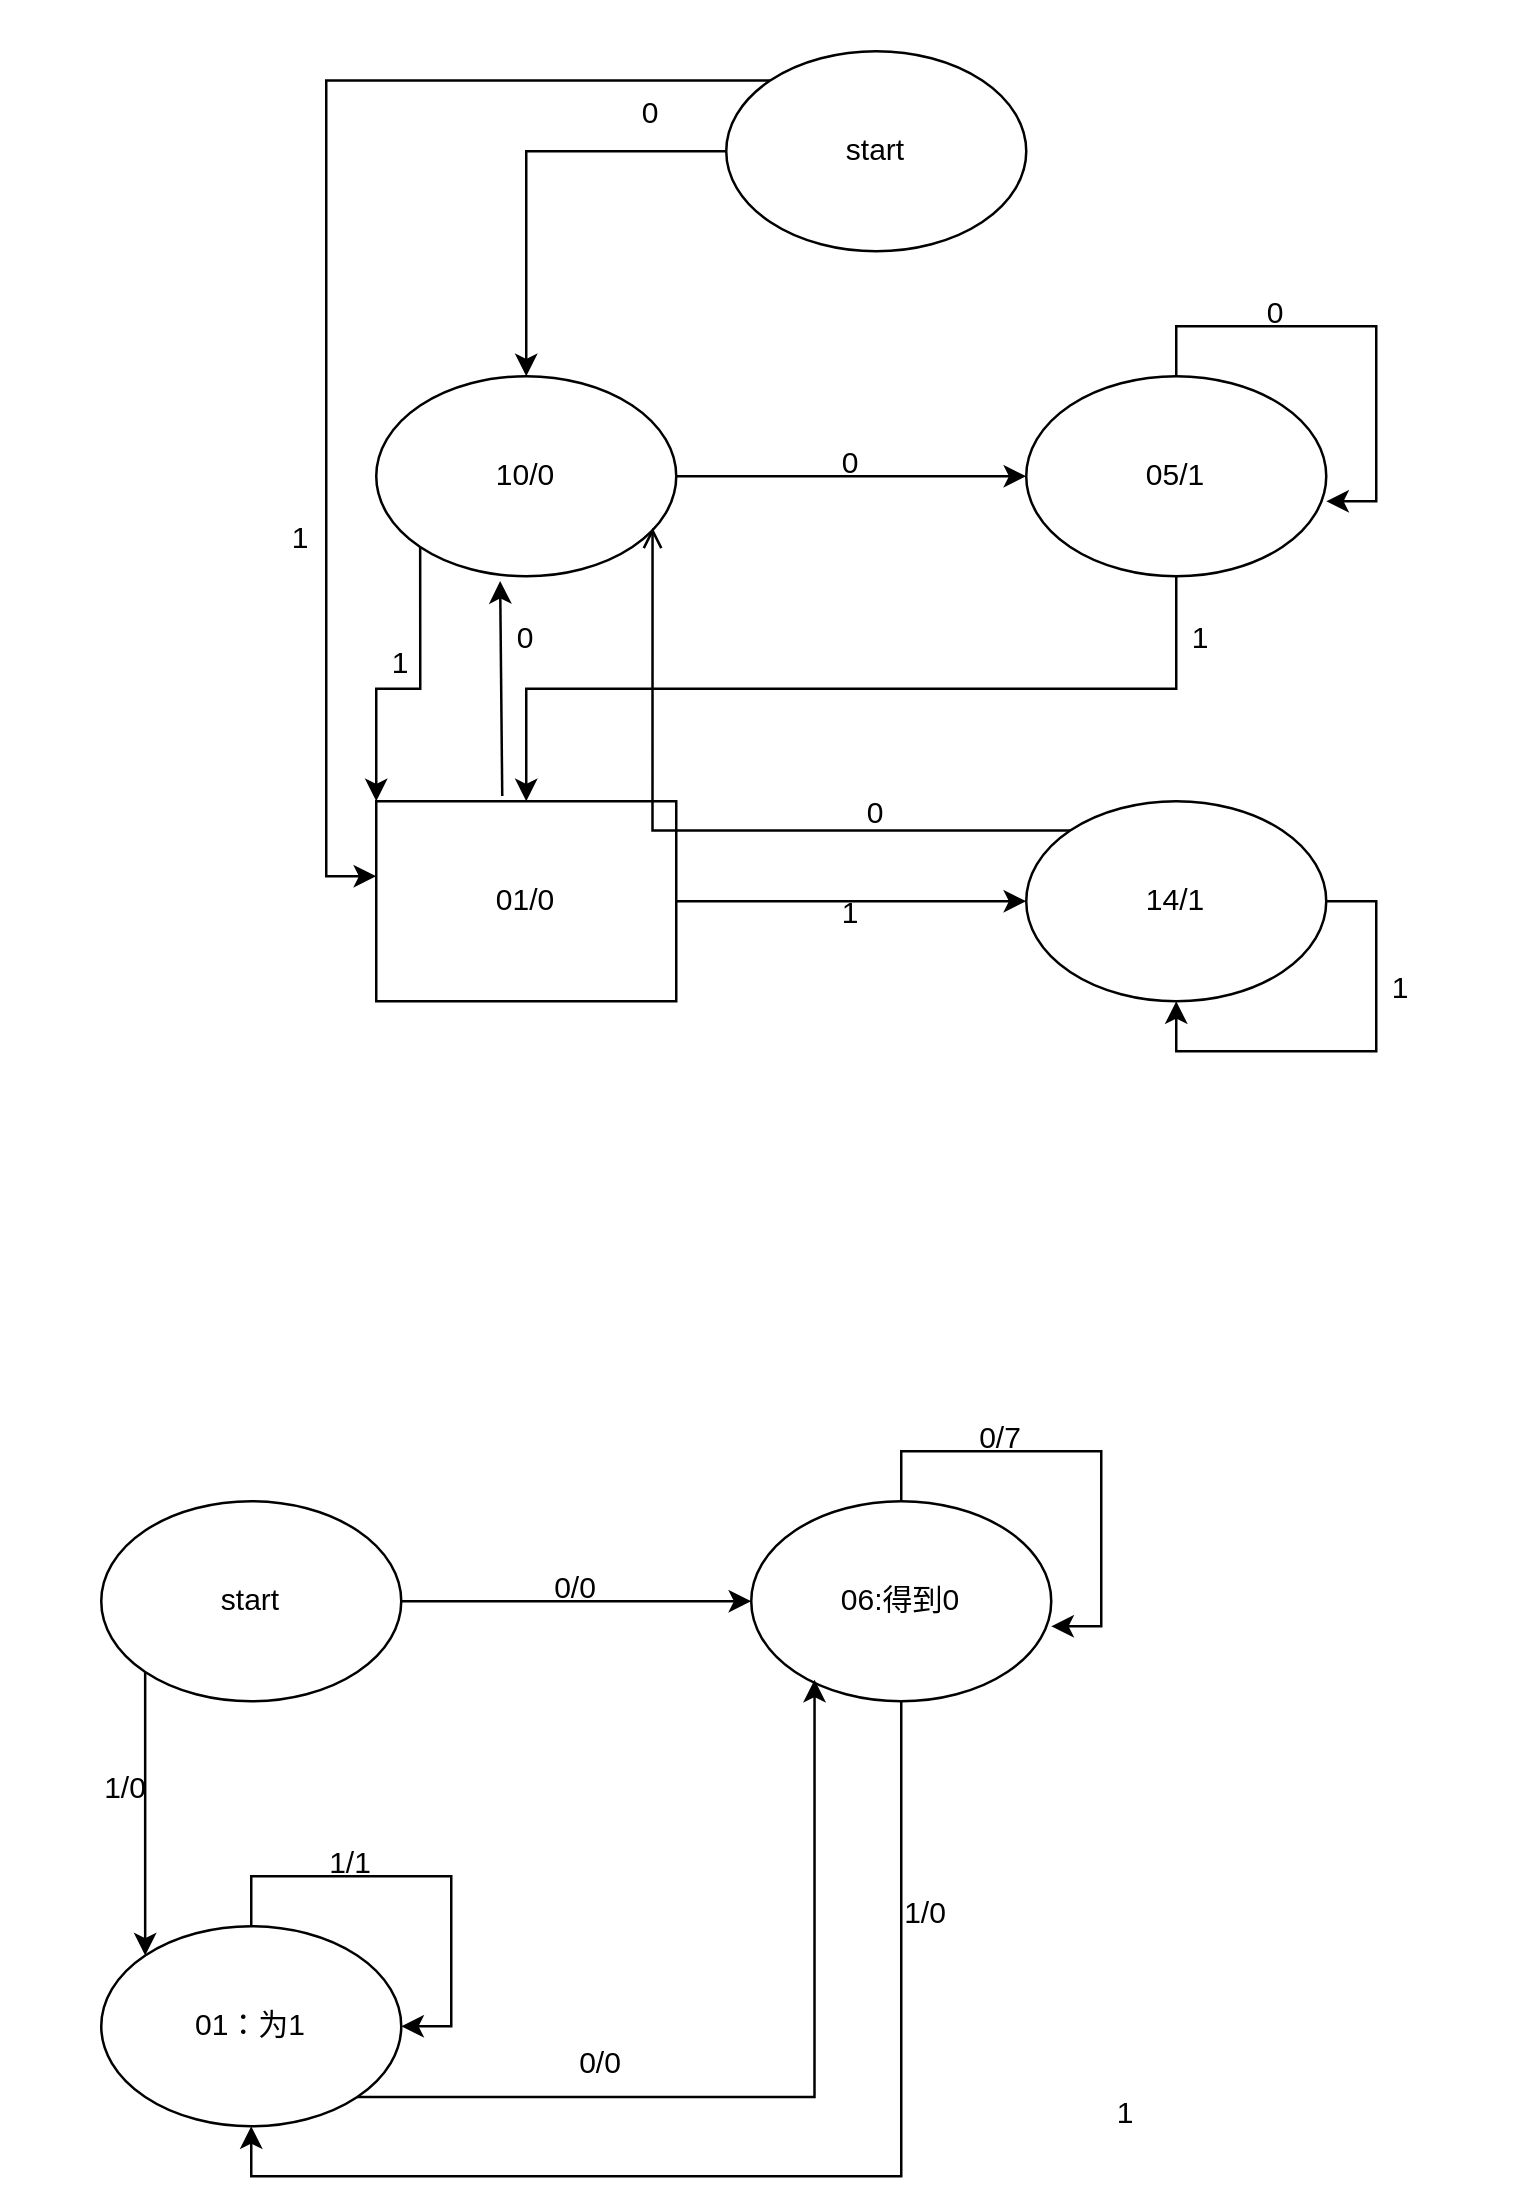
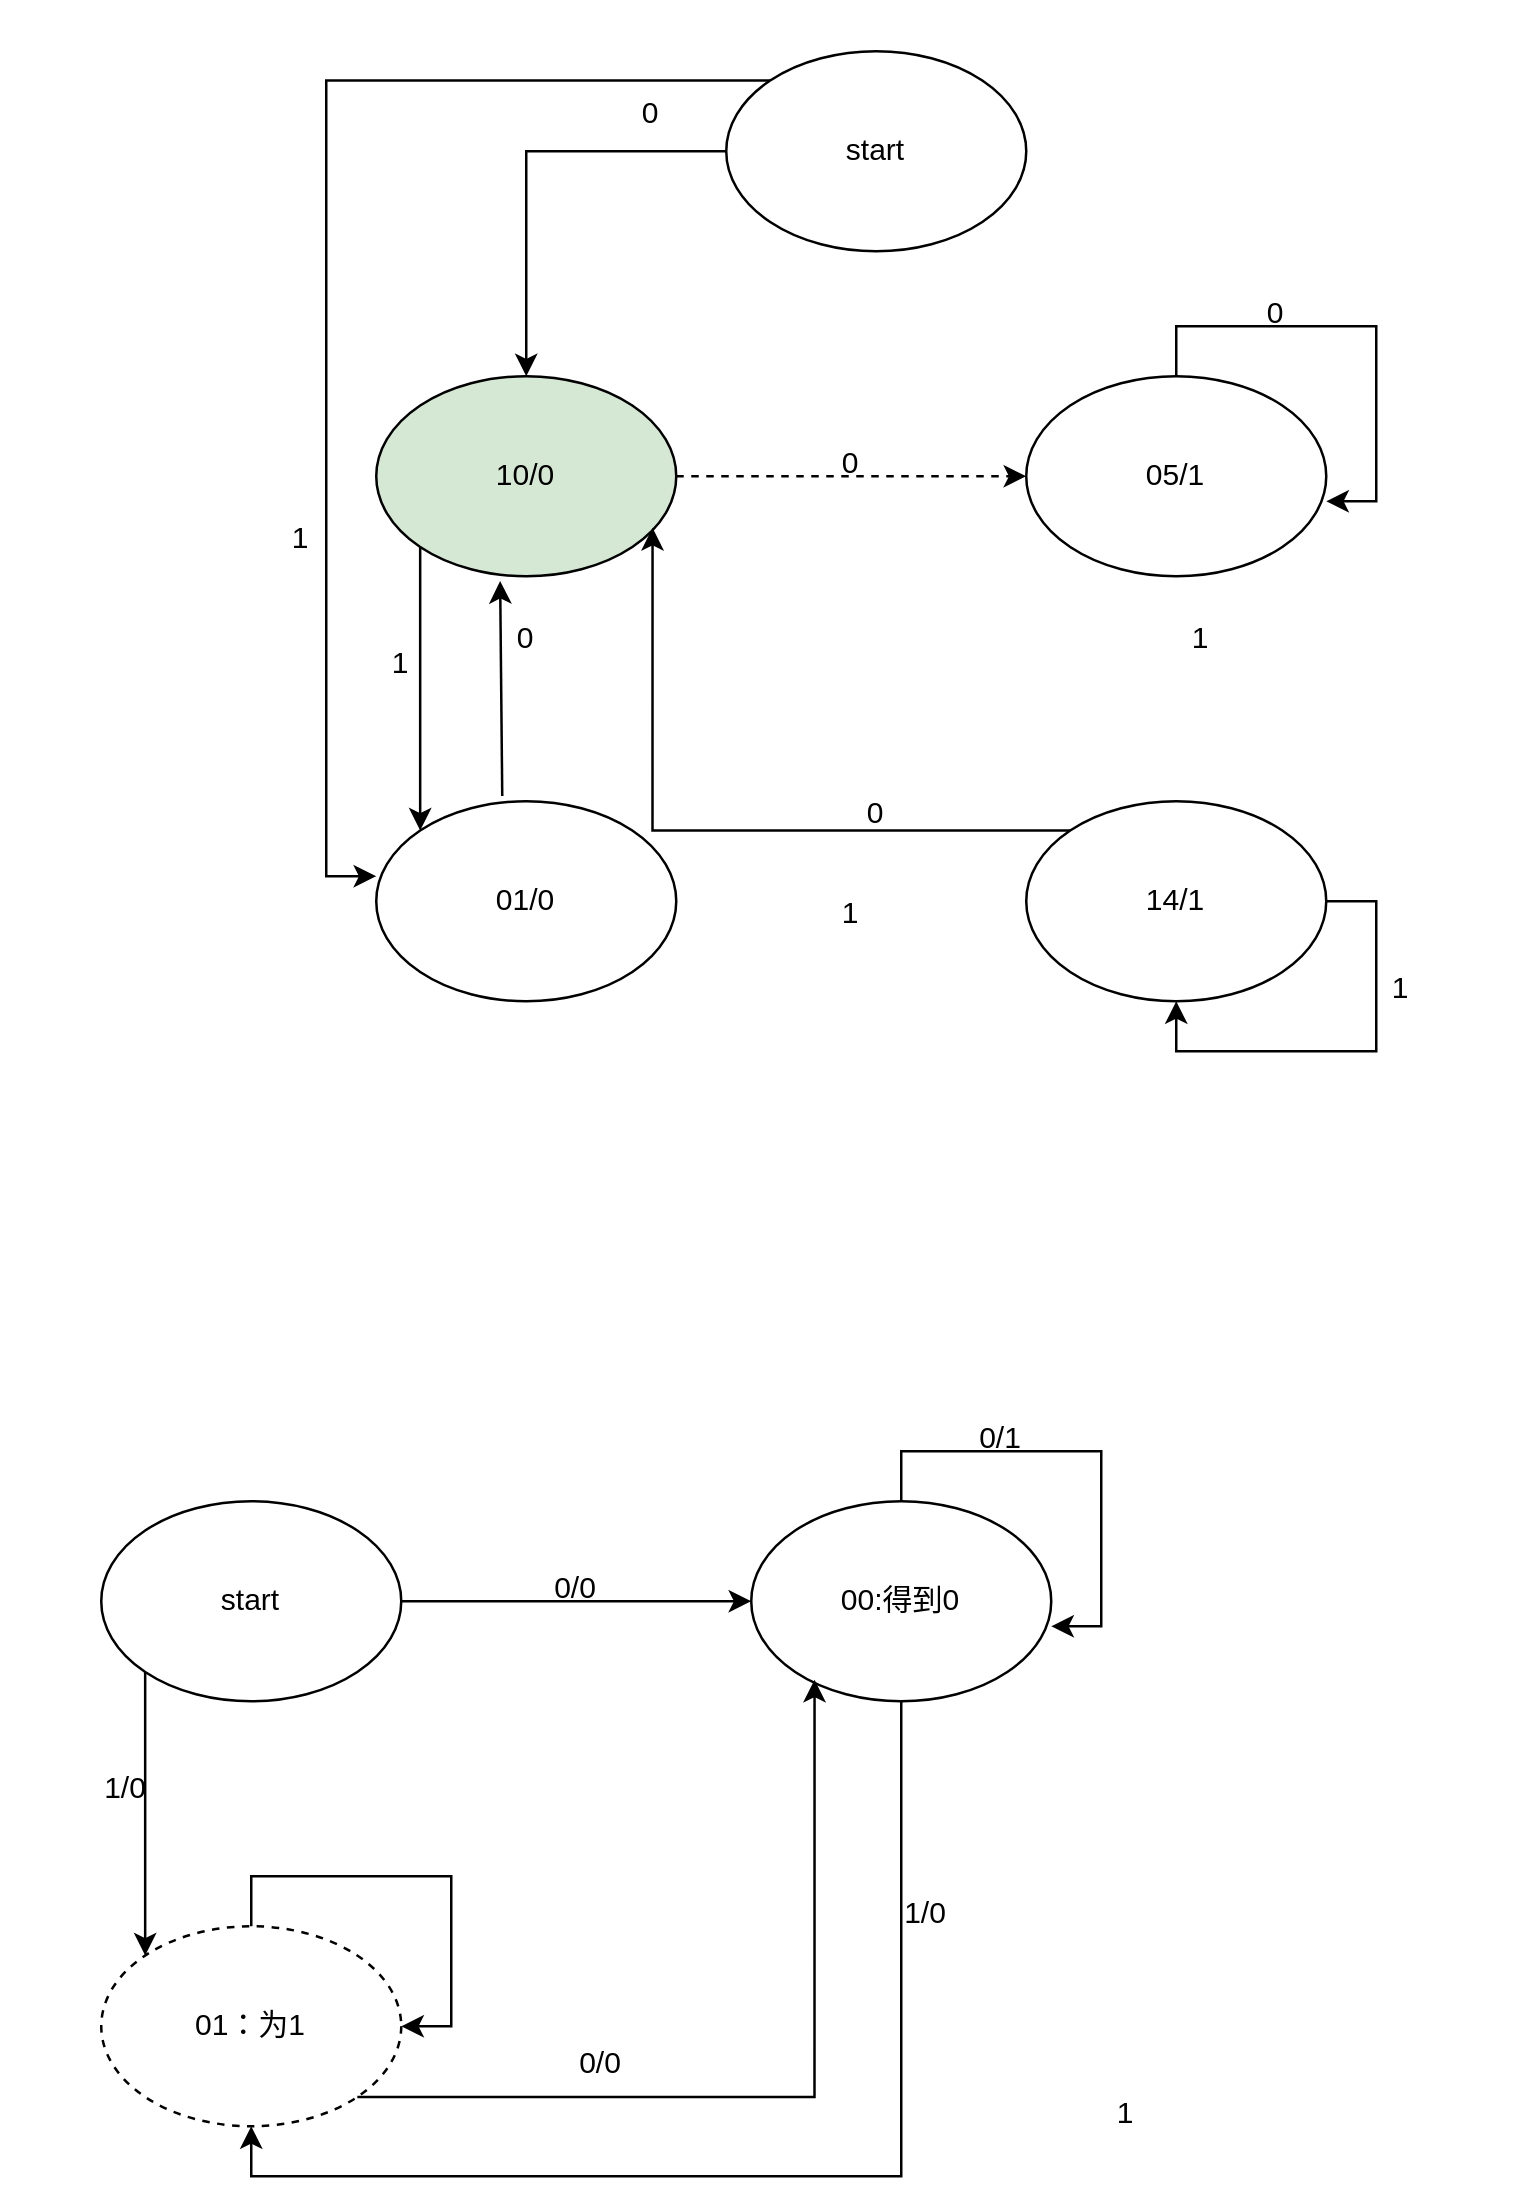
(526, 476) -> (526, 476)
(842, 476) -> (842, 476)
(653, 542) -> (653, 546)
(972, 689) -> none
(526, 901) -> (526, 901)
(843, 901) -> none
(1001, 1439) -> (1001, 1439)
(901, 1601) -> (901, 1601)
(351, 1864) -> none
(251, 2026) -> (251, 2026)
